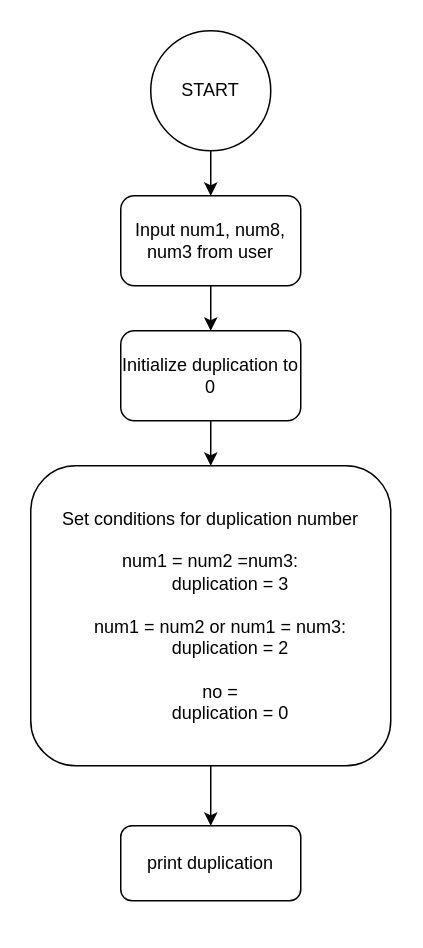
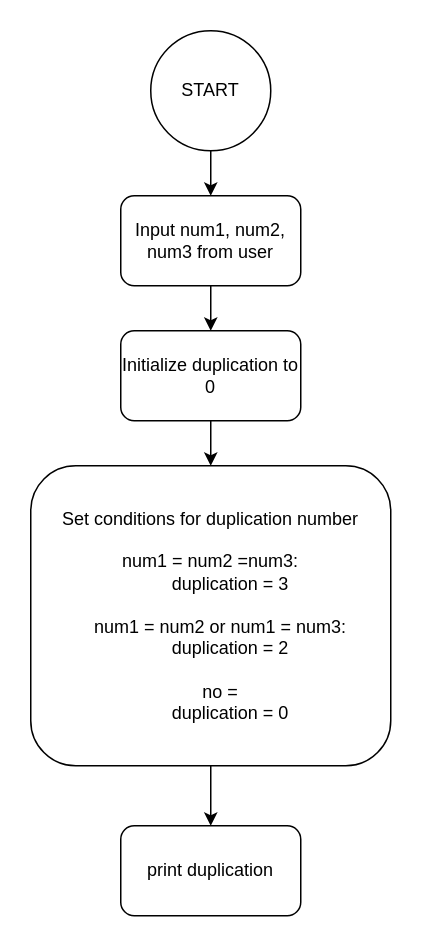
(211, 241) -> (211, 241)
(211, 863) -> (211, 871)
